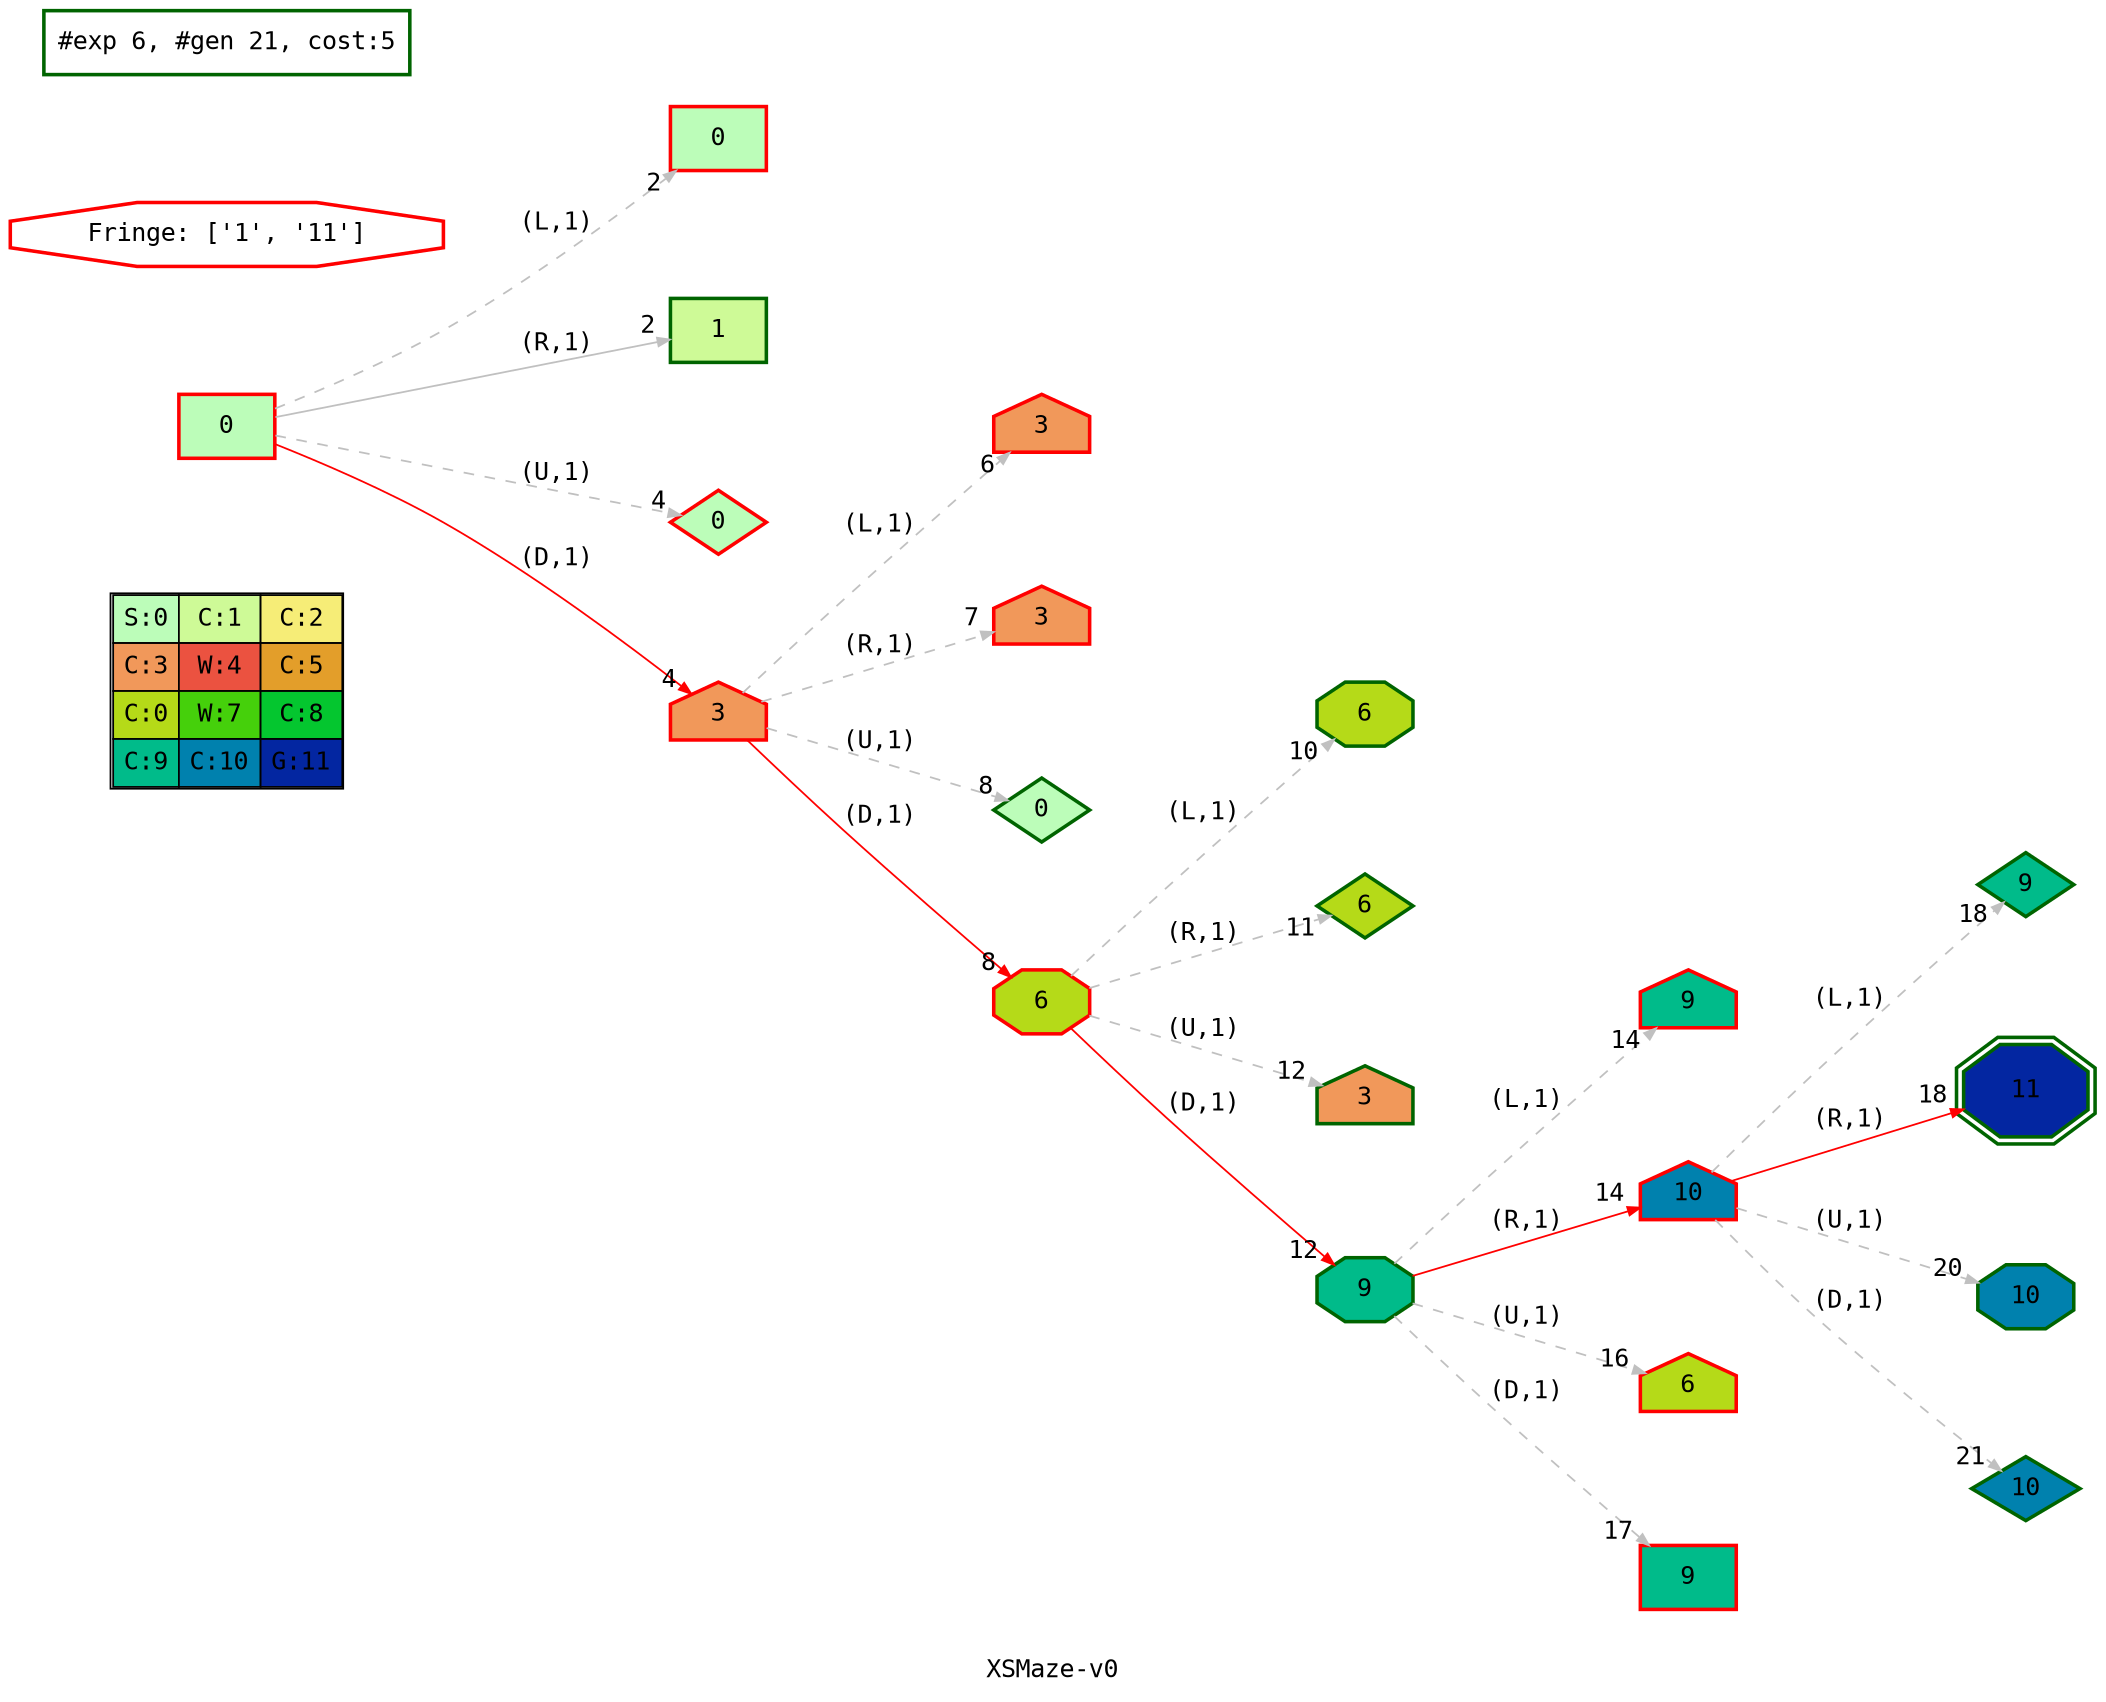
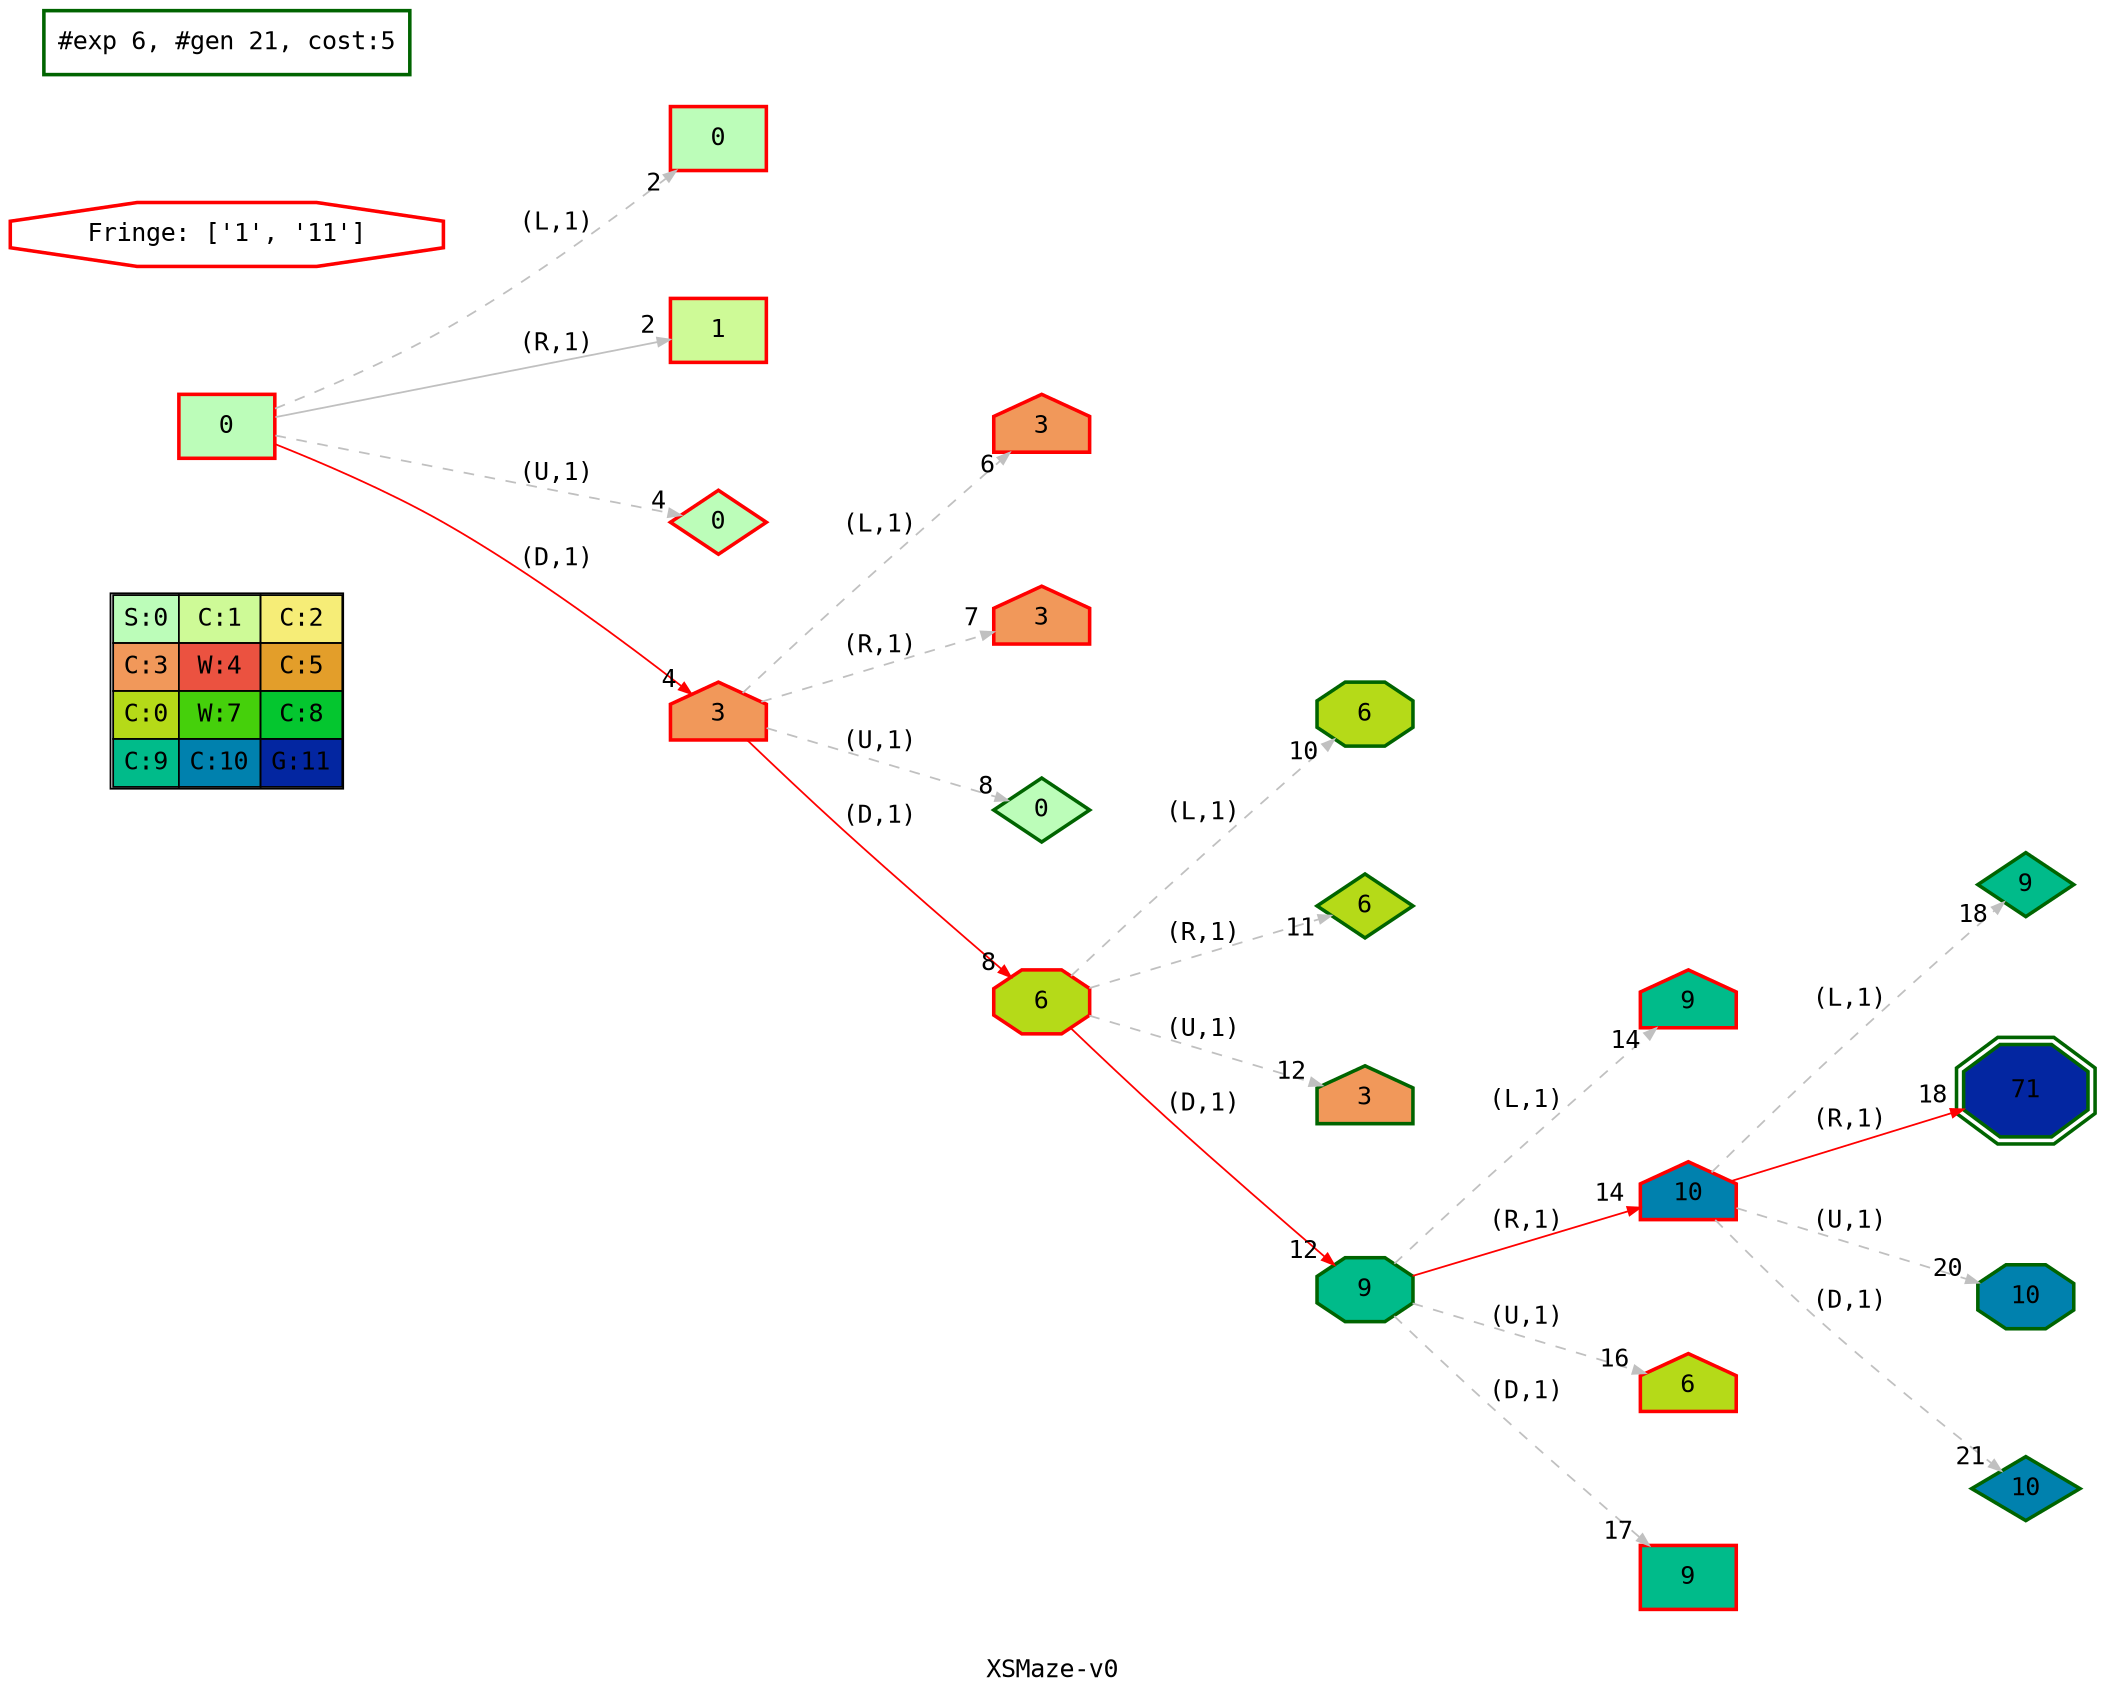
(718, 330) -> (718, 330)
(2026, 1091) -> (2026, 1091)
